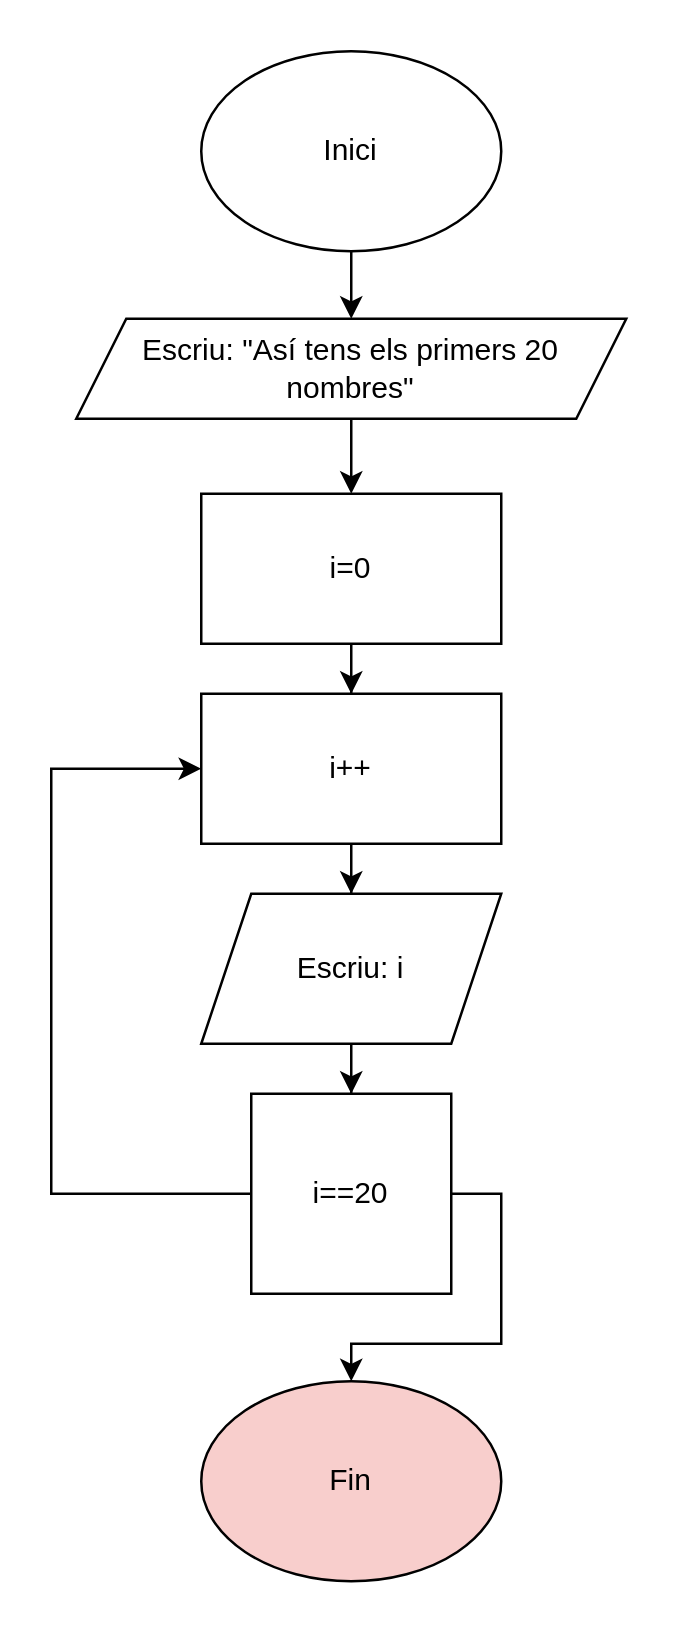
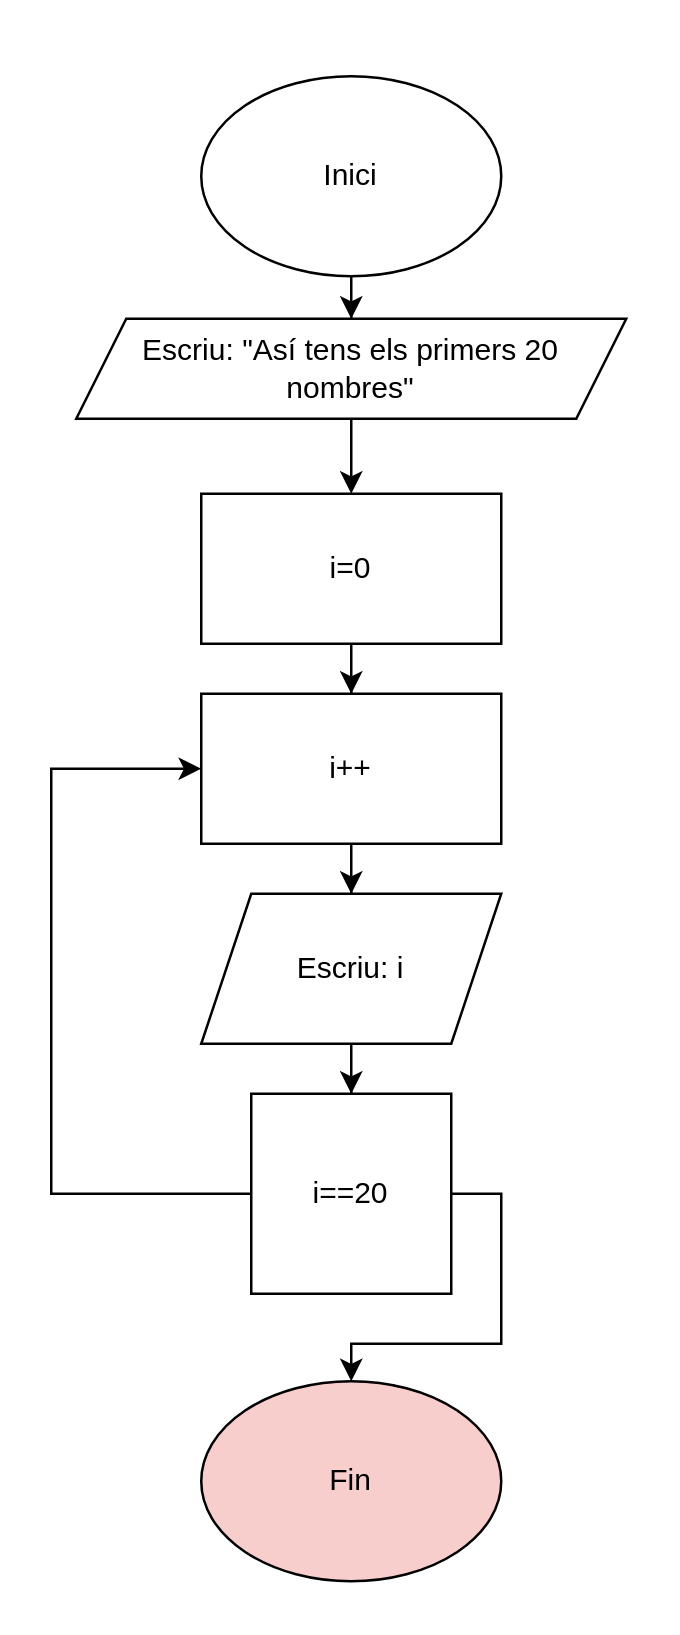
(351, 151) -> (351, 176)
